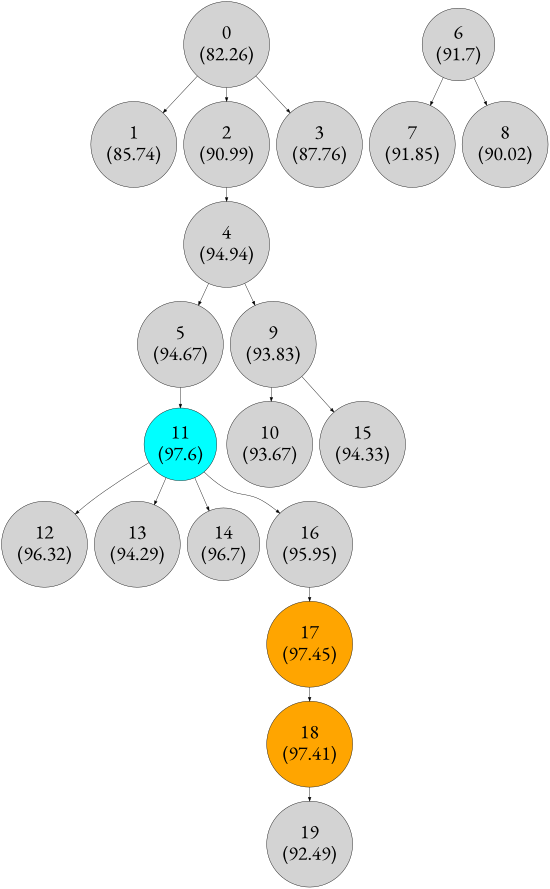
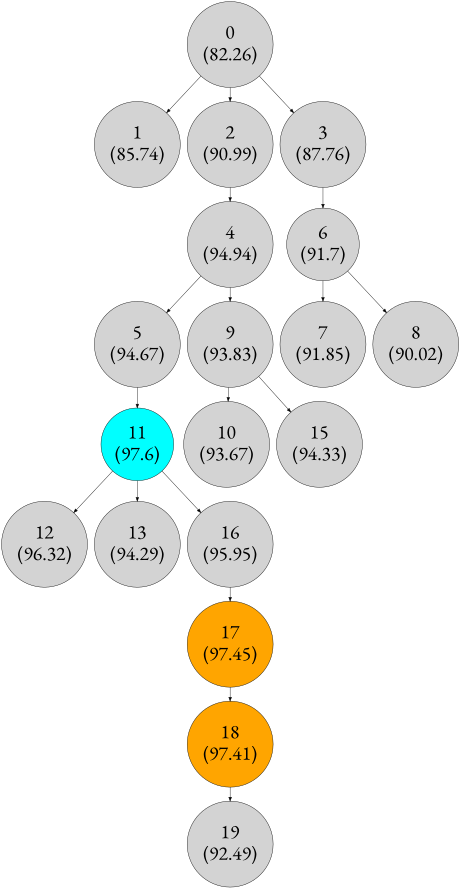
none -> (323, 196)
(223, 544) -> none
